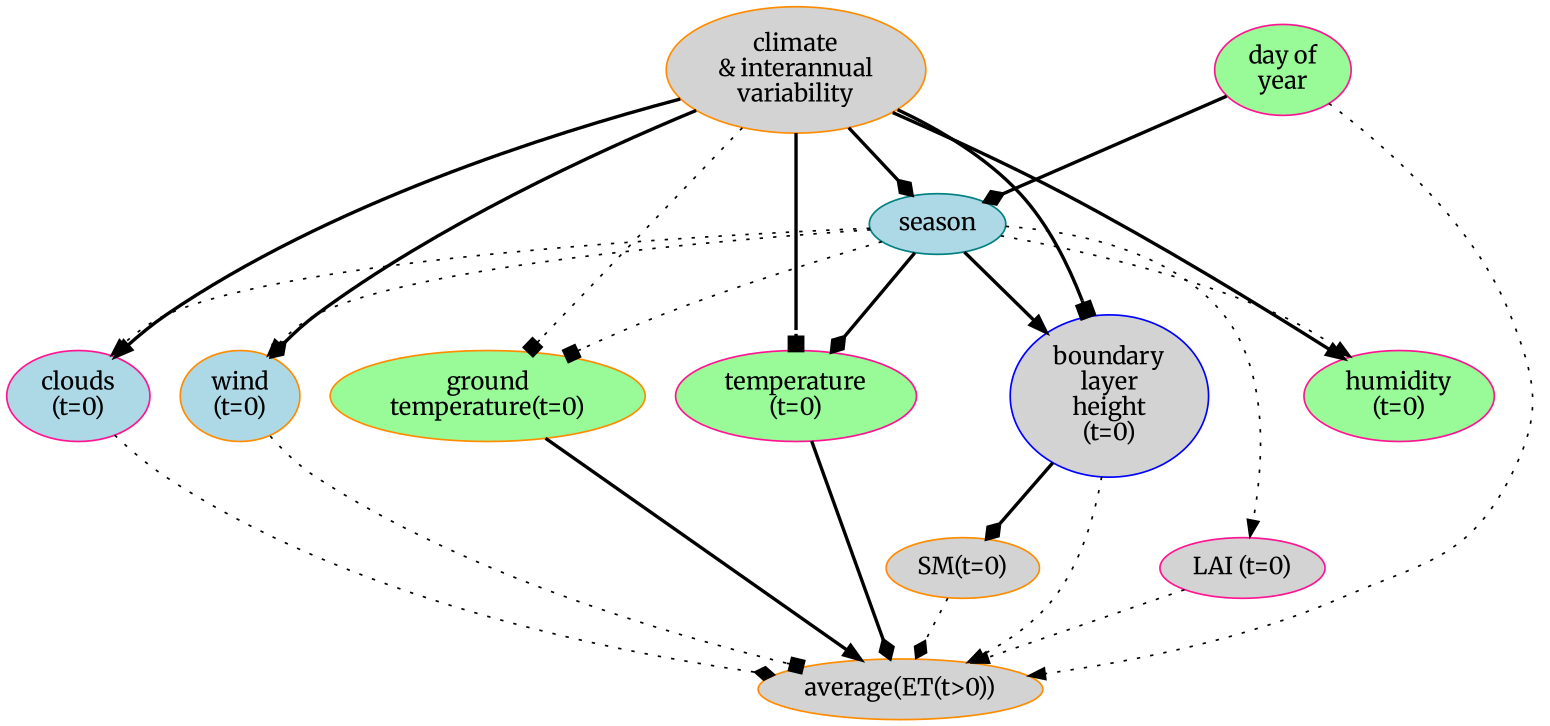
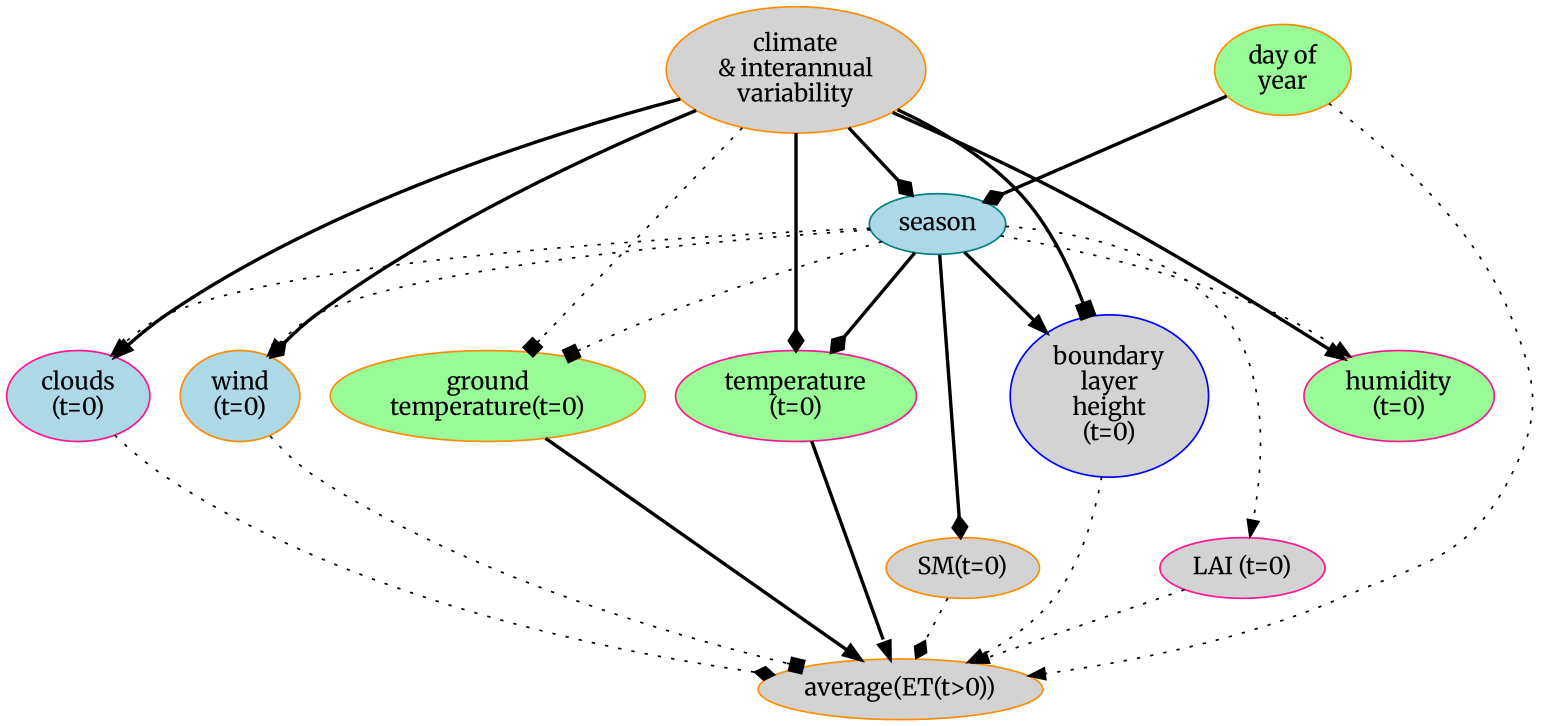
(1283, 70) -> (1283, 70)
(796, 217) -> (796, 217)
(1026, 493) -> (949, 386)
(847, 540) -> (847, 540)
